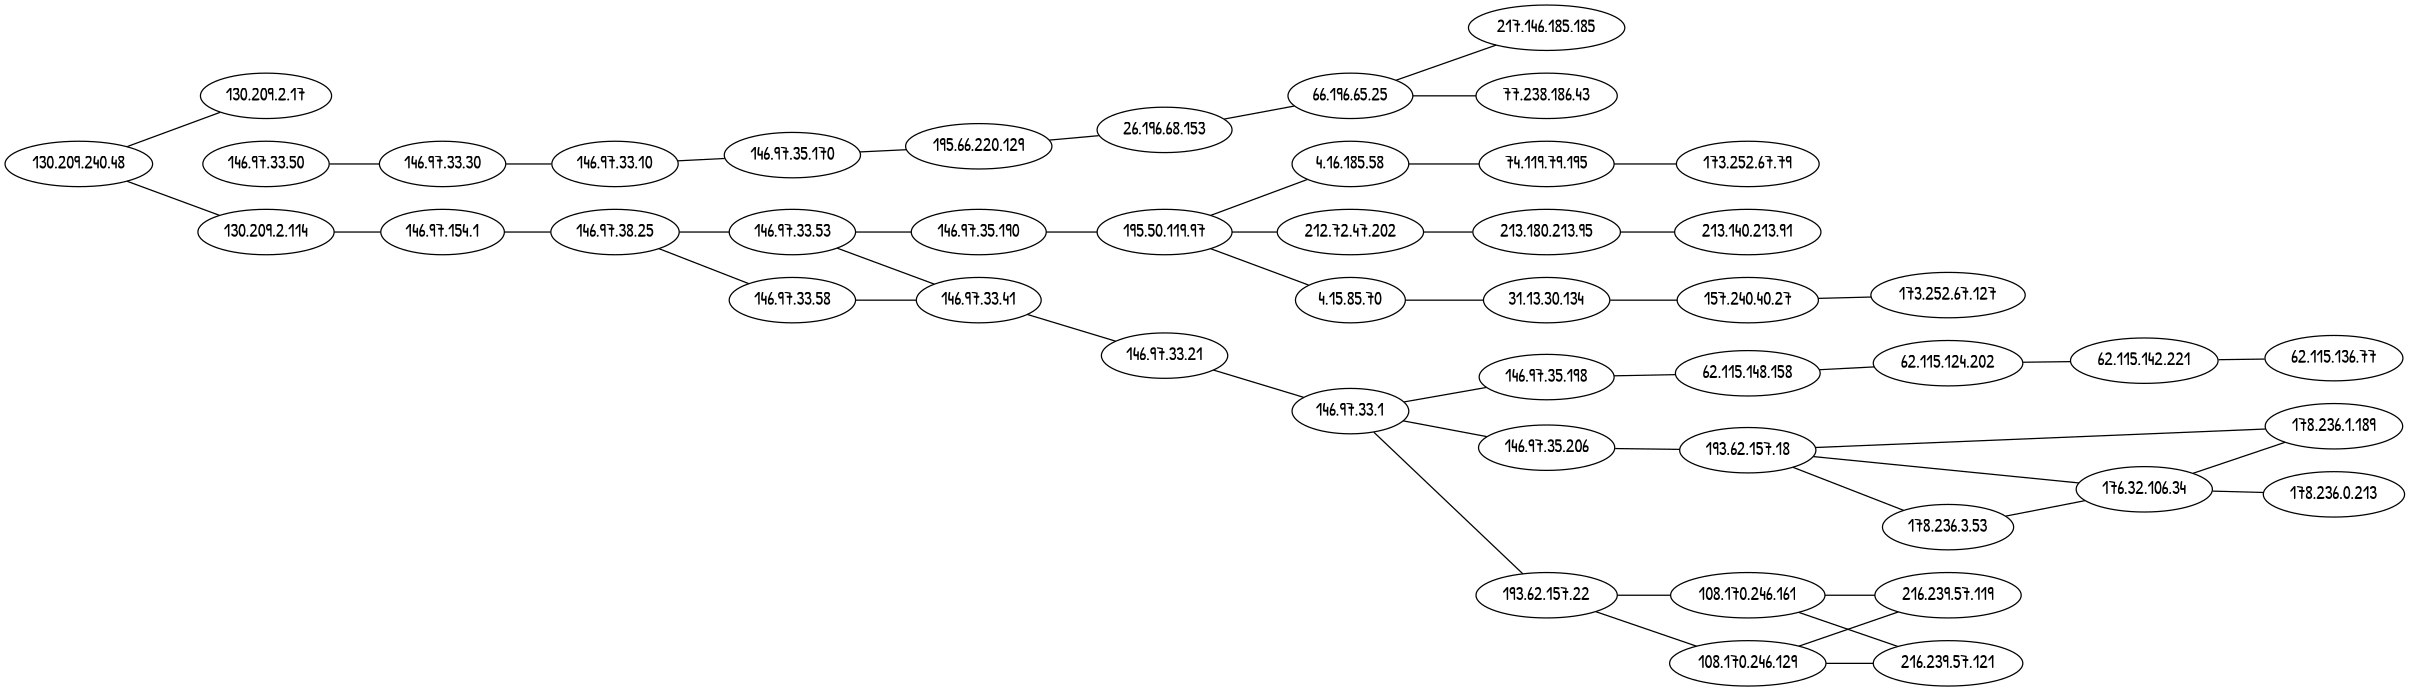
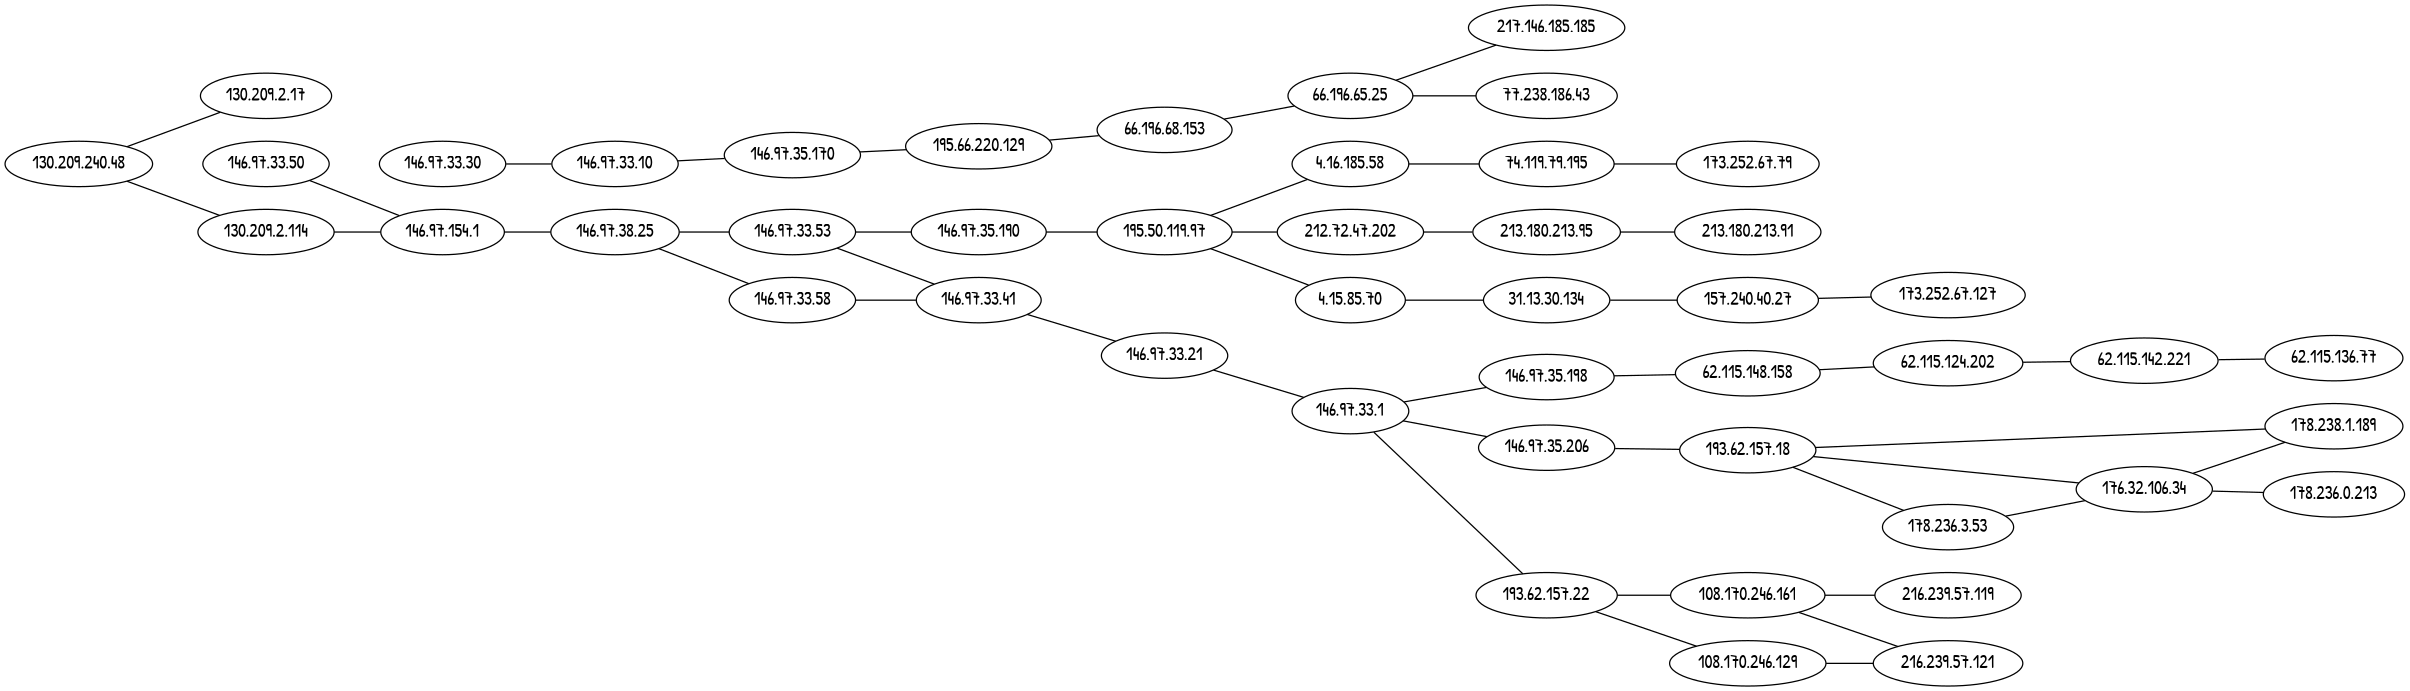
(1165, 130) -> (1165, 130)
(355, 164) -> (355, 198)
(1748, 232) -> (1748, 232)
(2334, 426) -> (2334, 426)
(1836, 633) -> none
